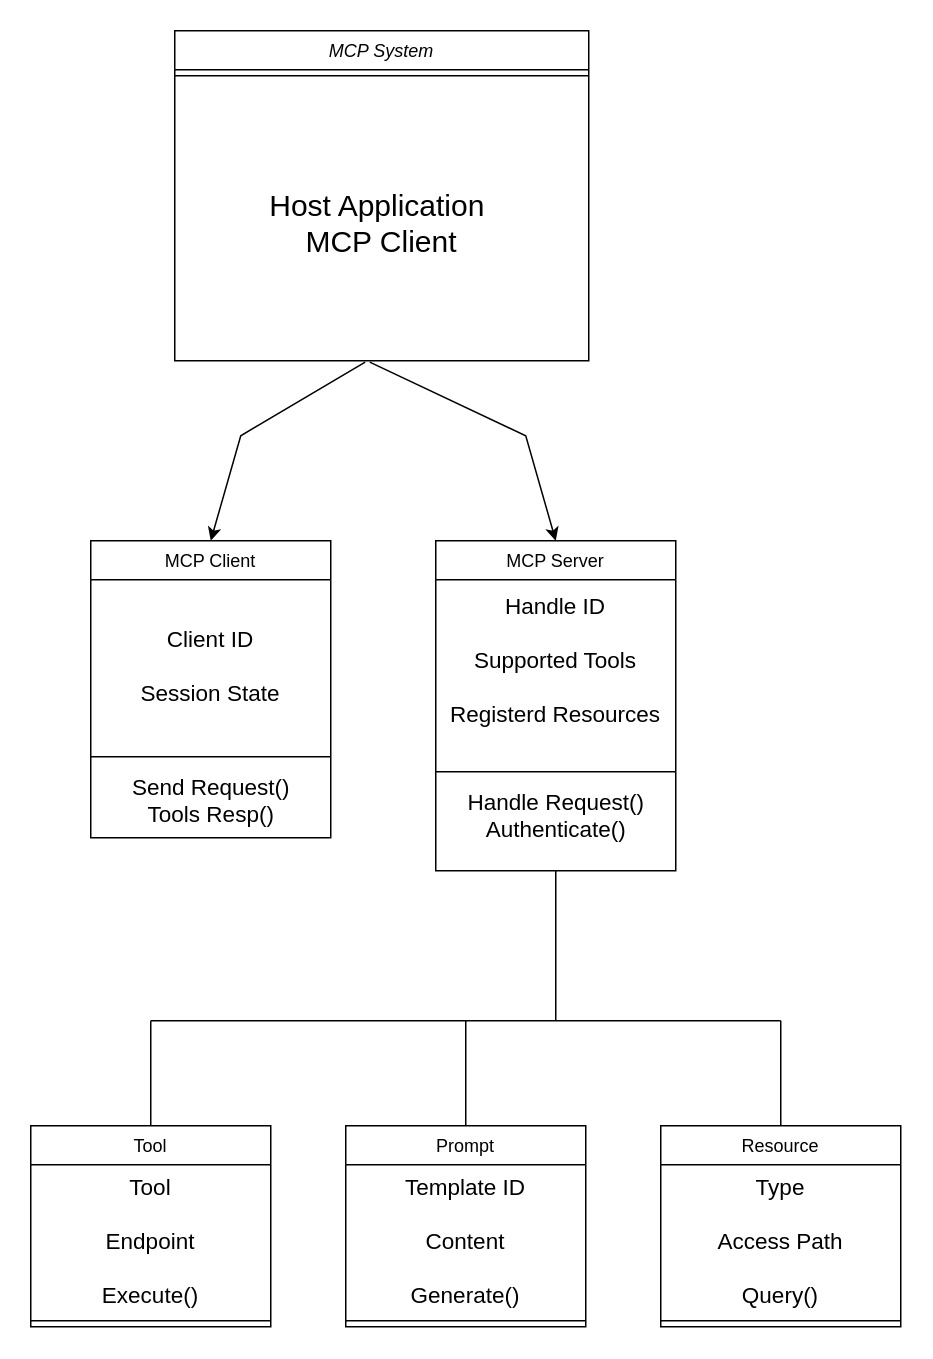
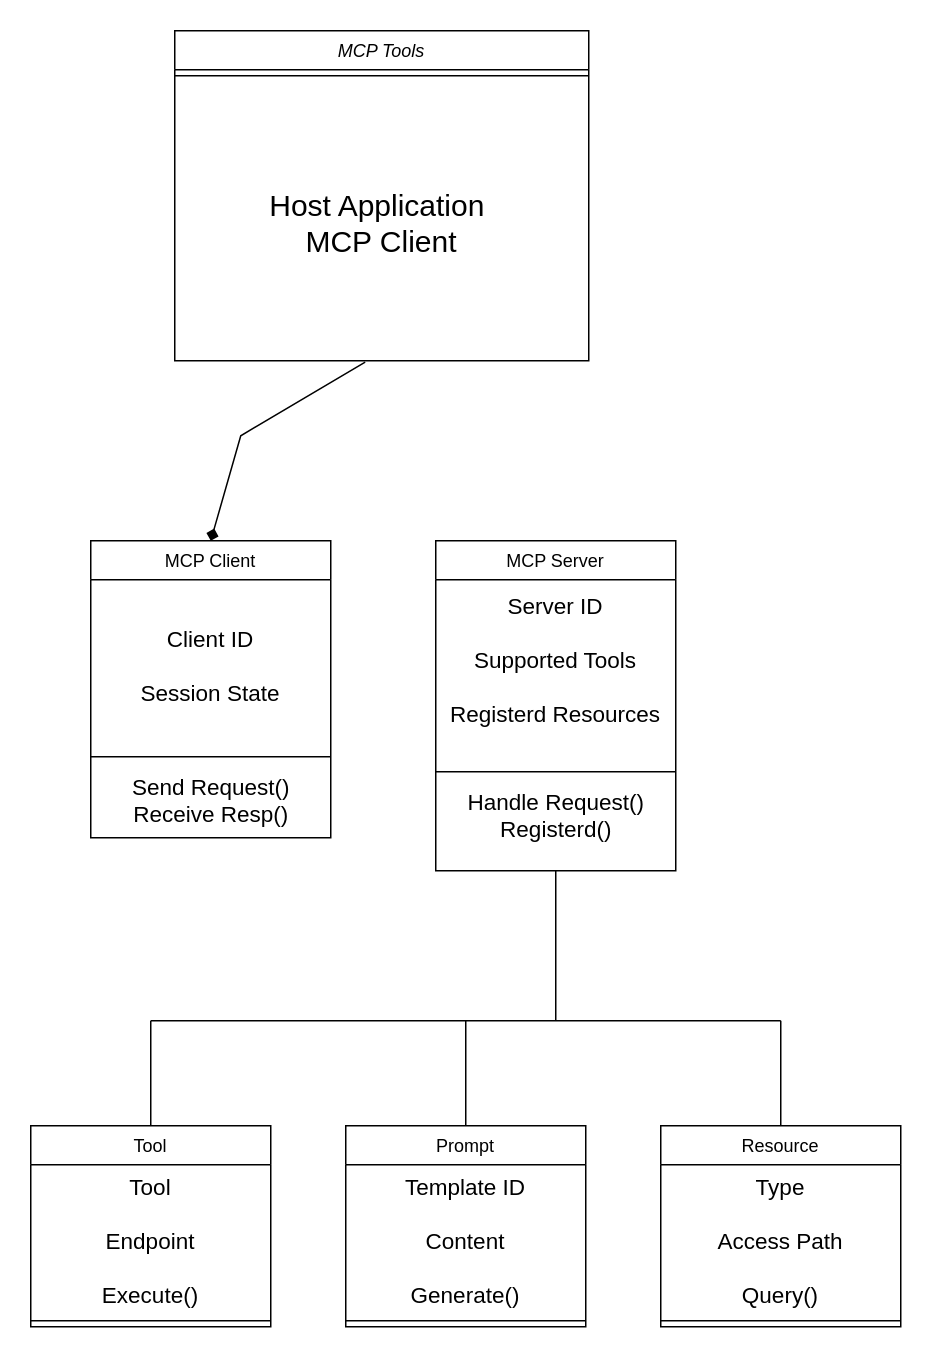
(381, 51) -> (381, 51)
(493, 420) -> none
(214, 529) -> (214, 529)
(555, 607) -> (555, 607)
(212, 800) -> (212, 800)
(557, 815) -> (557, 815)
